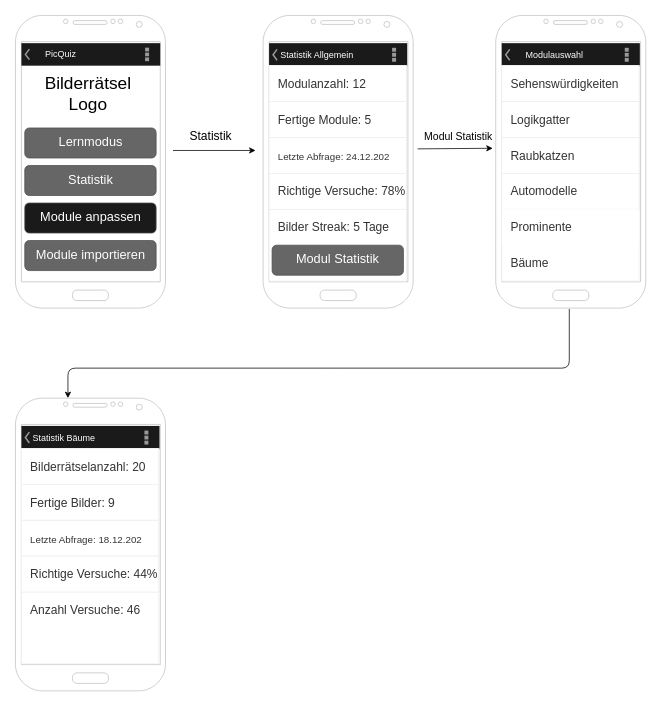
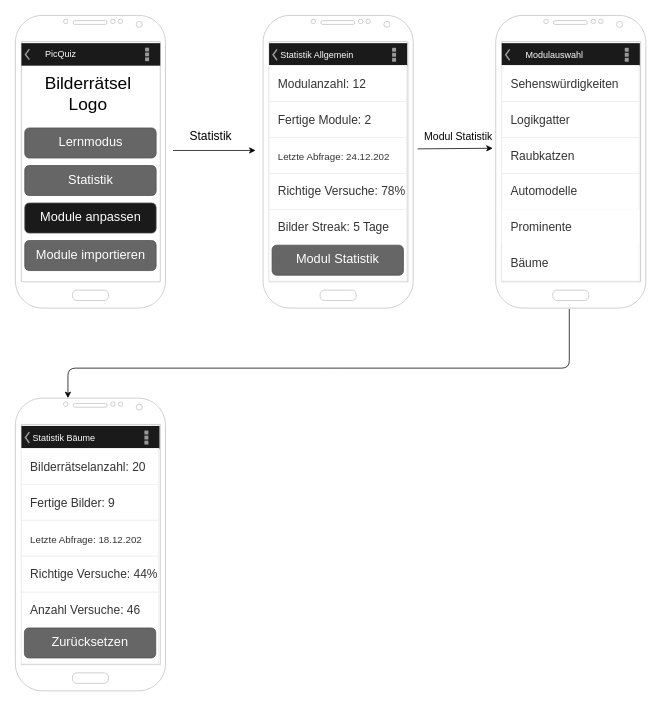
(327, 120) -> (327, 120)
none -> (90, 643)
